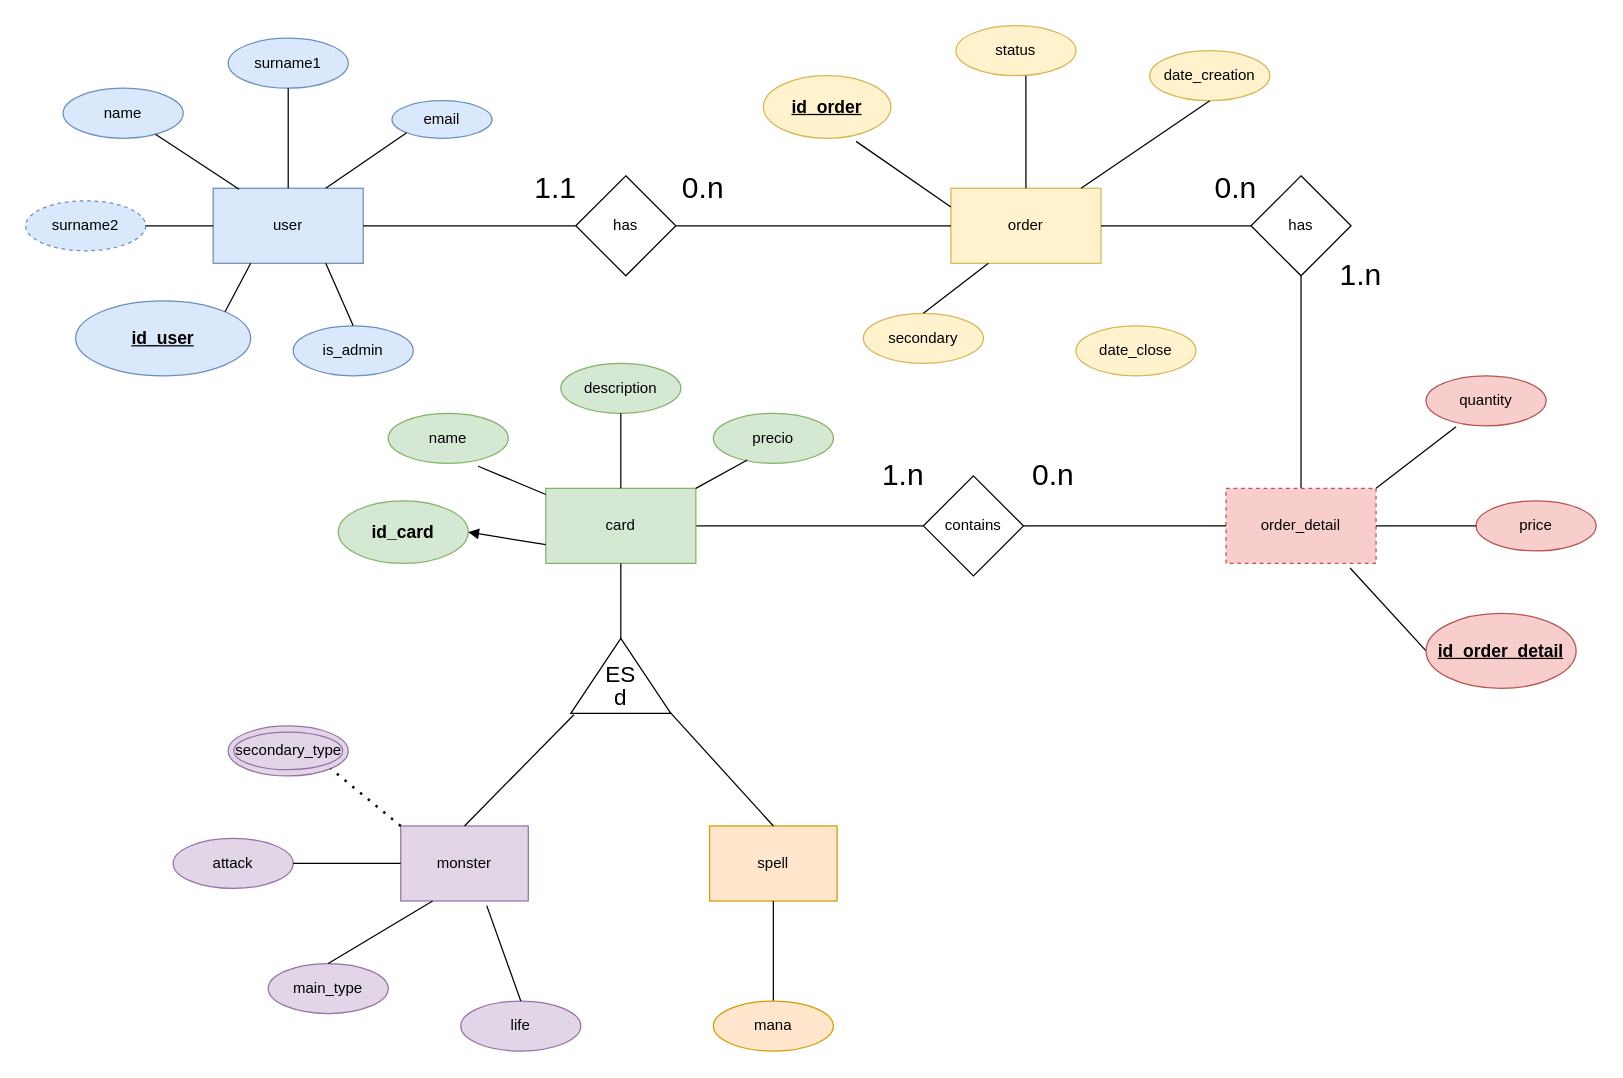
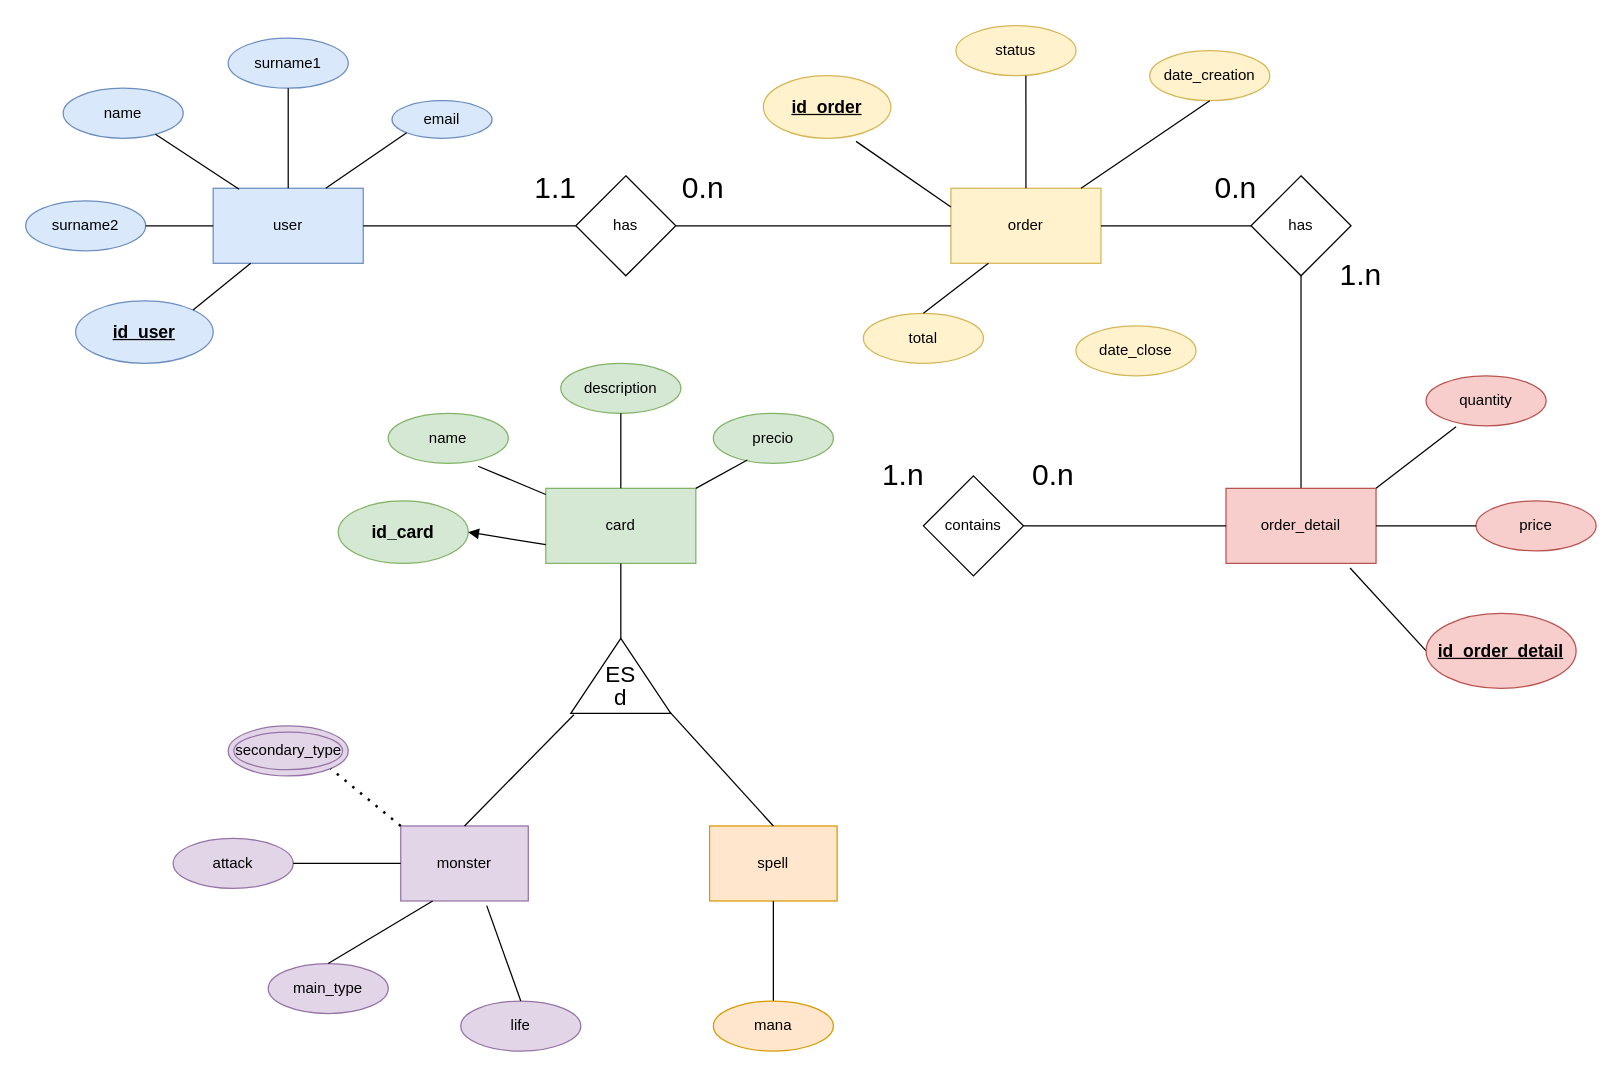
(86, 226) -> (86, 226)
(339, 294) -> none
(163, 338) -> (144, 332)
(923, 338) -> (923, 338)
(353, 351) -> none
(809, 526) -> none
(1301, 526) -> (1301, 526)
